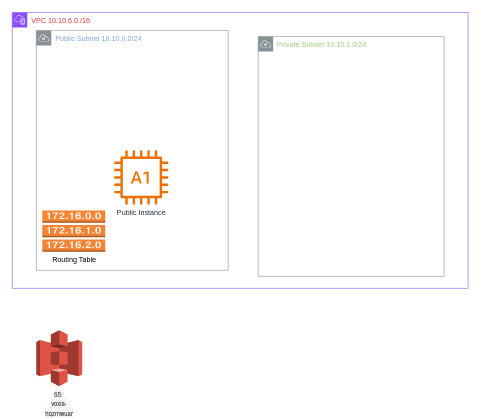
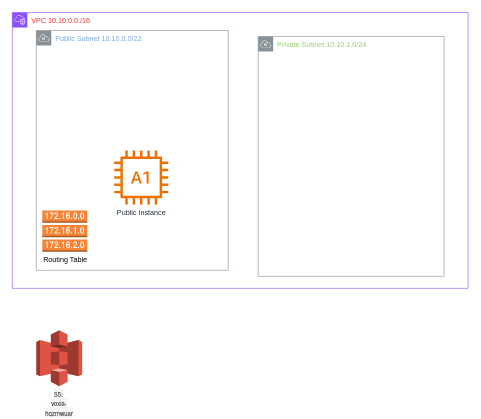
(61, 21) -> (61, 21)
(101, 39) -> (101, 39)
(74, 231) -> (65, 231)
